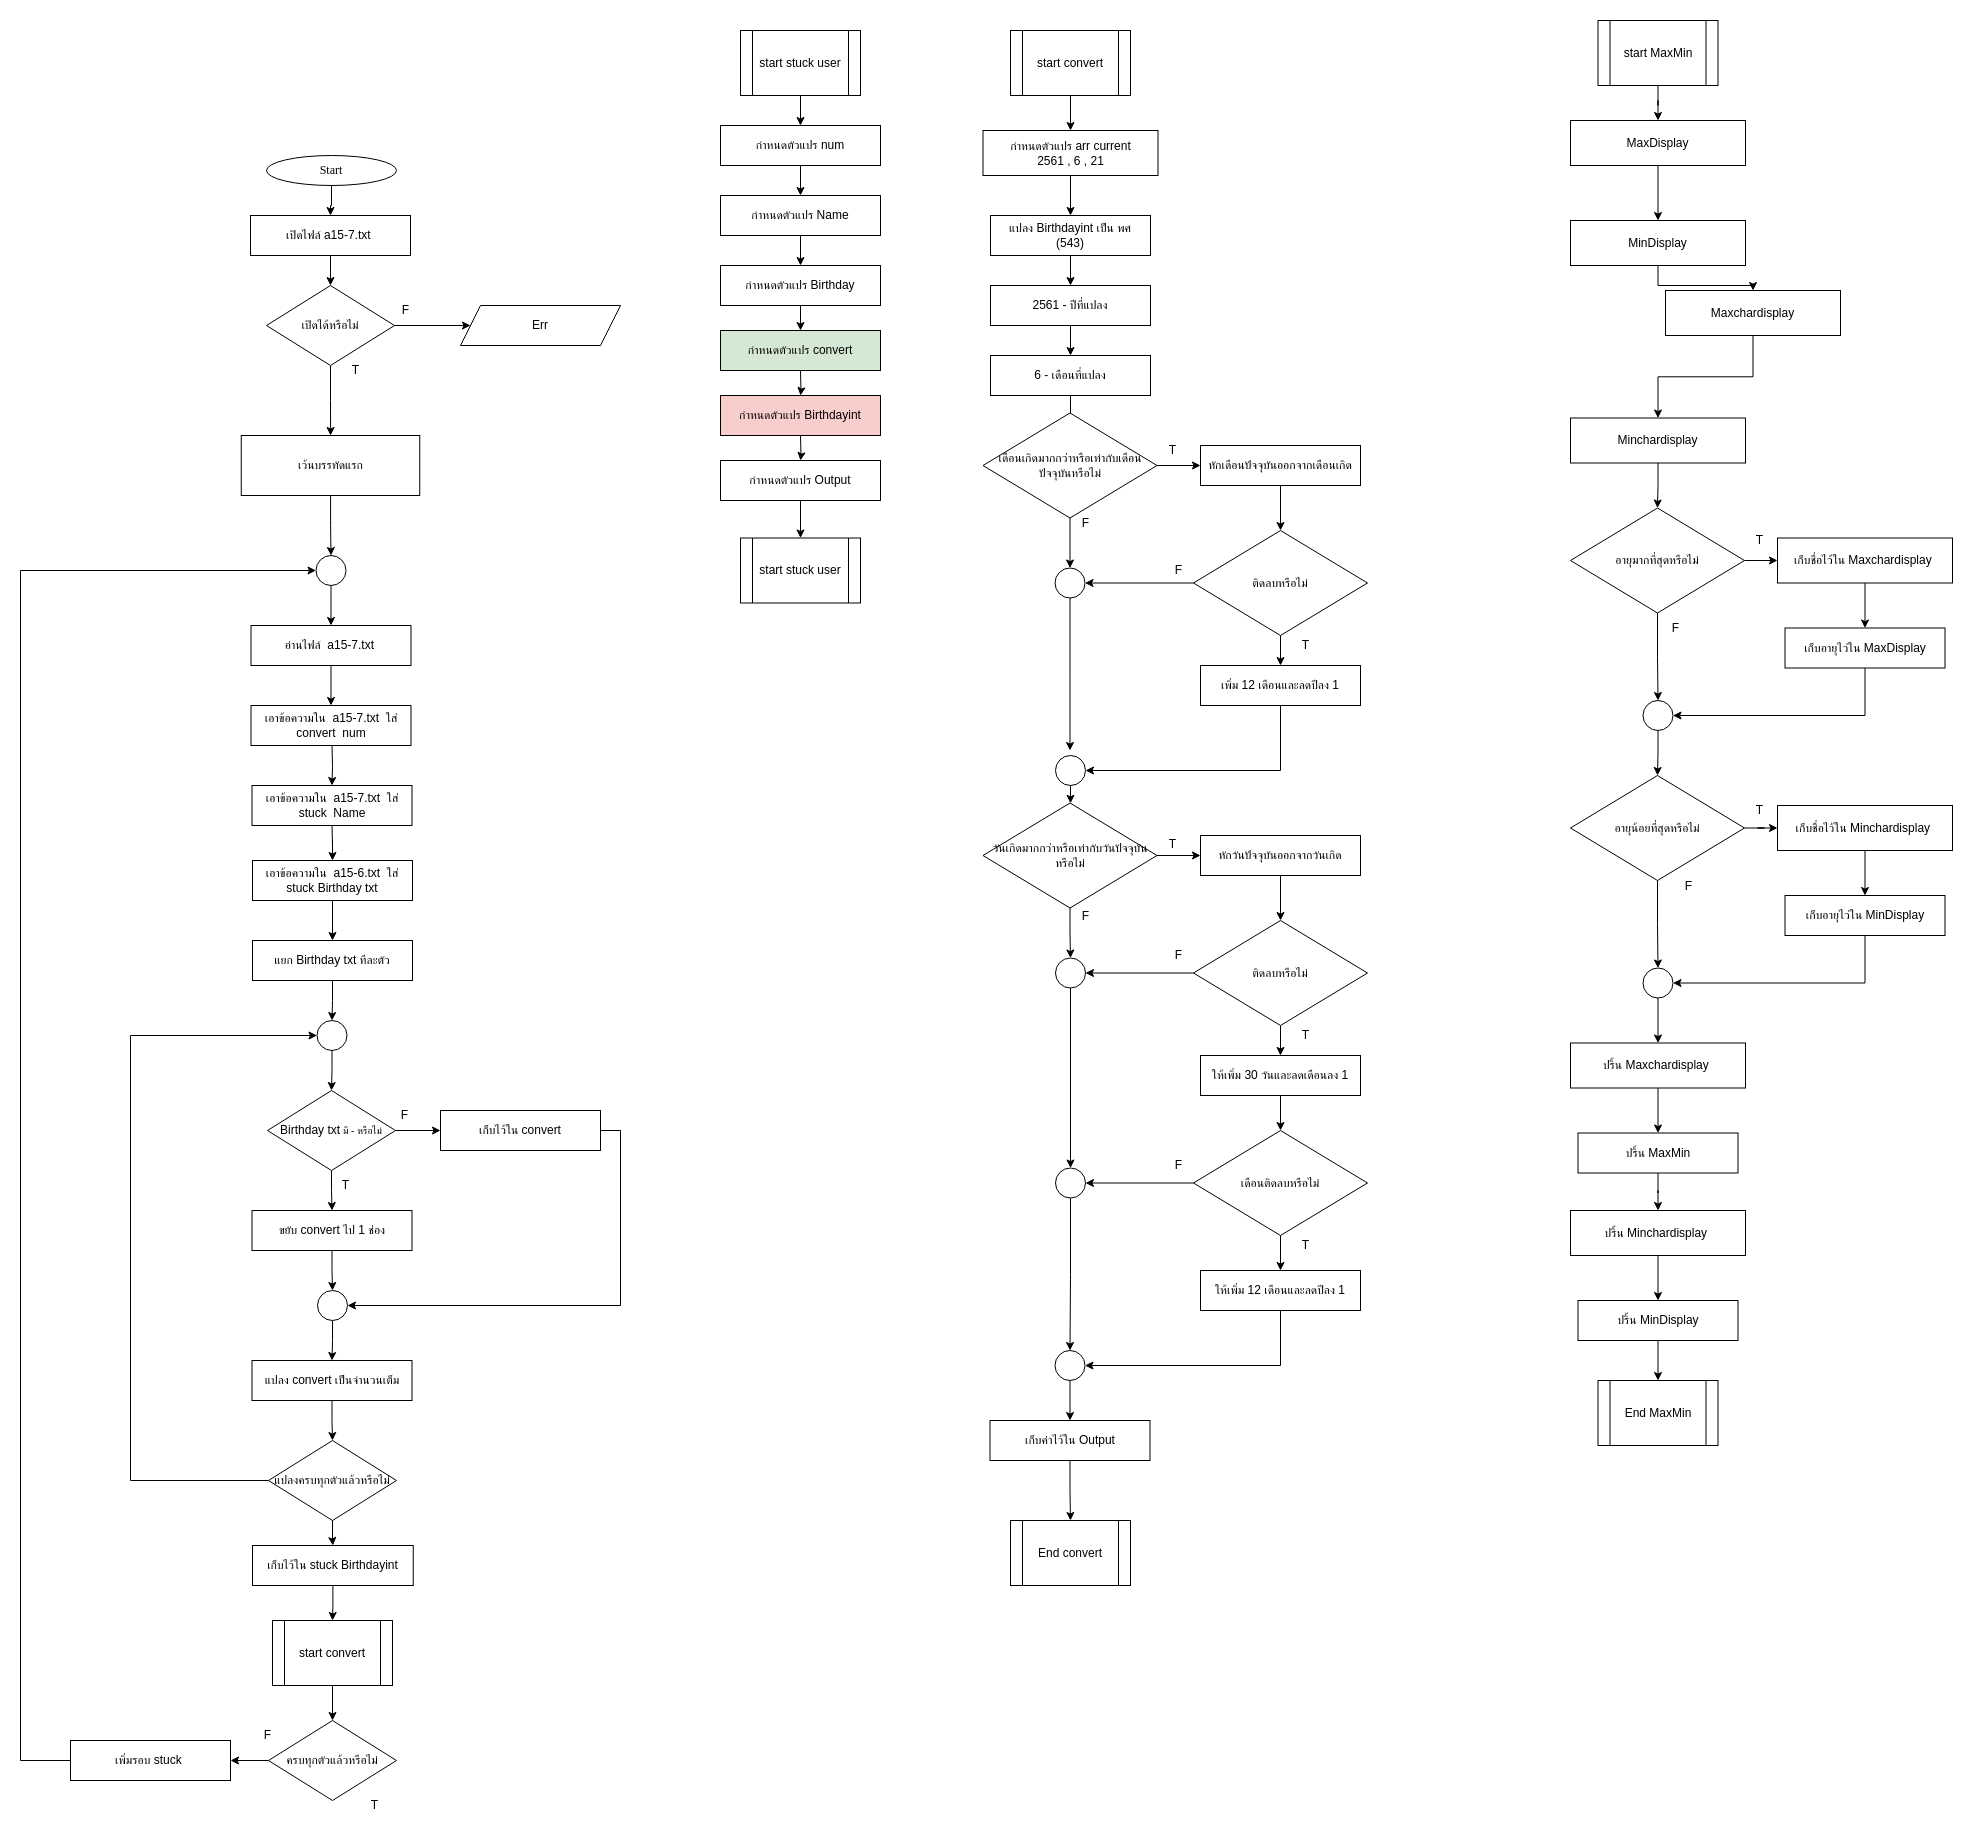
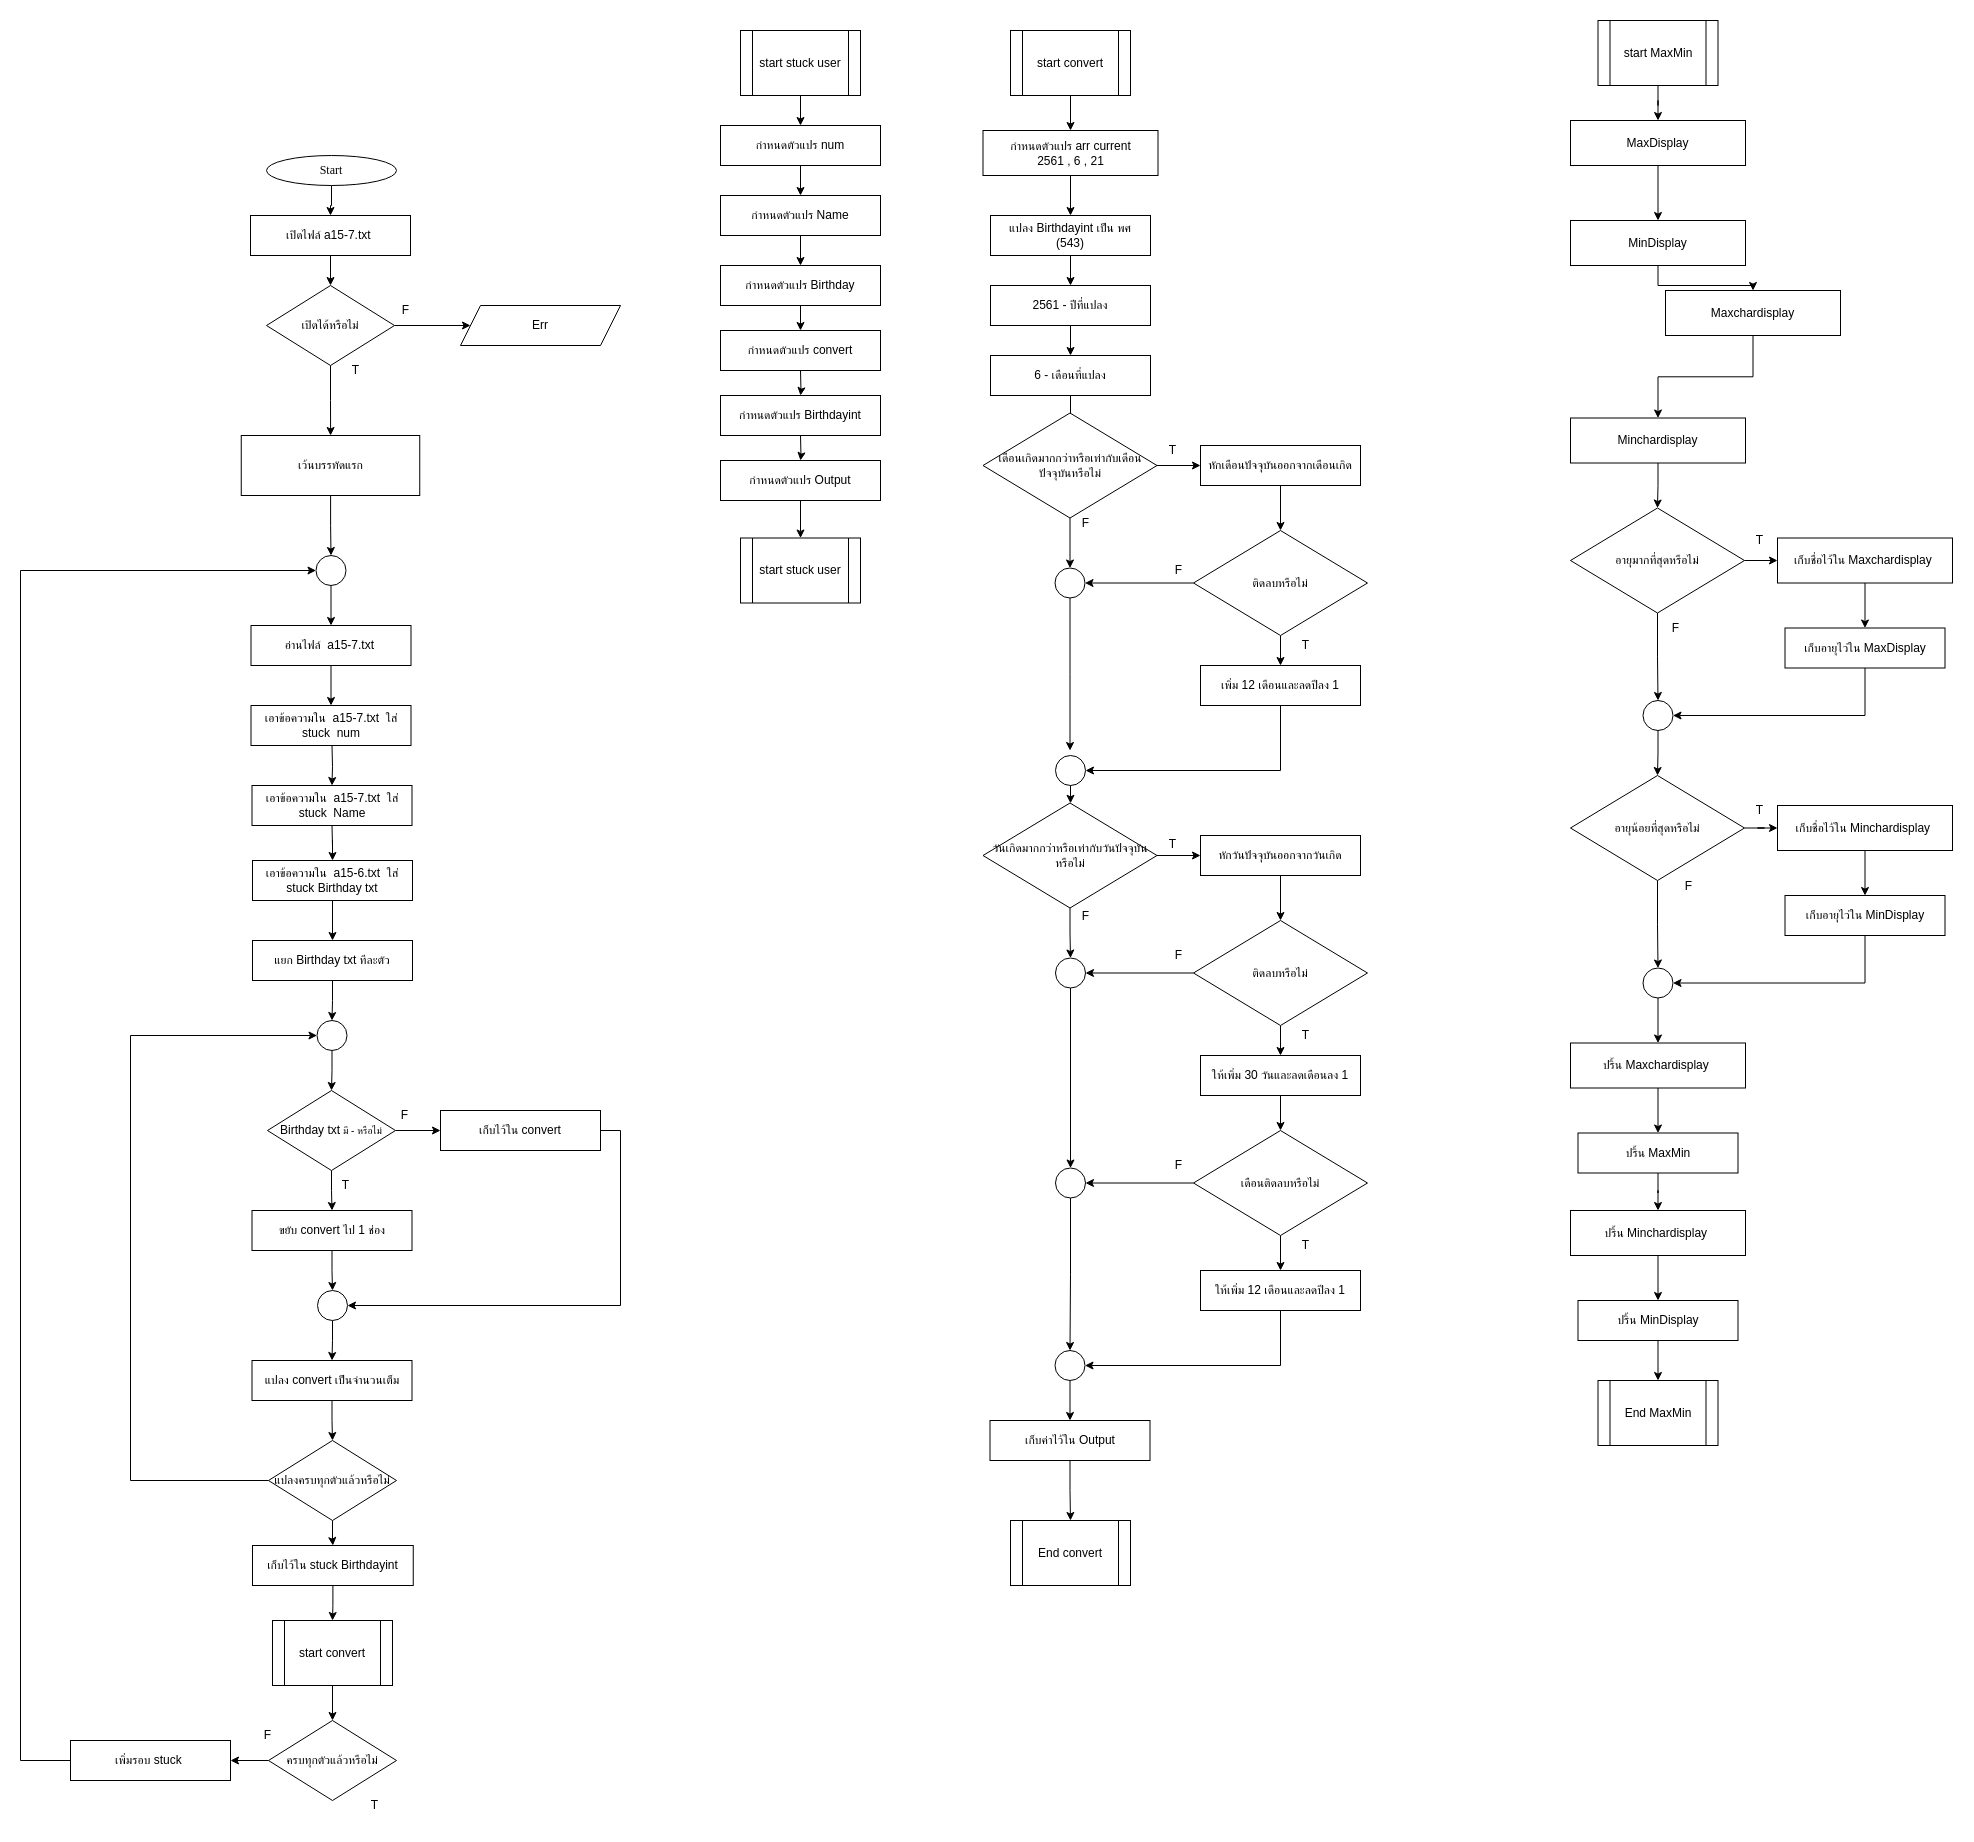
(801, 351) -> (801, 351)
(801, 416) -> (801, 416)
(332, 726) -> (332, 726)
